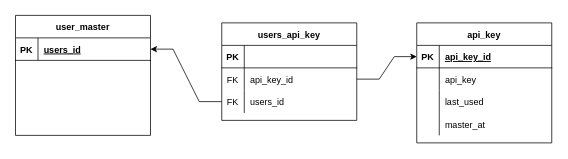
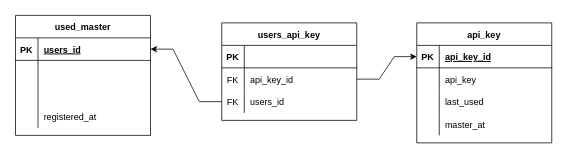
(83, 27) -> (83, 27)
none -> (94, 117)
